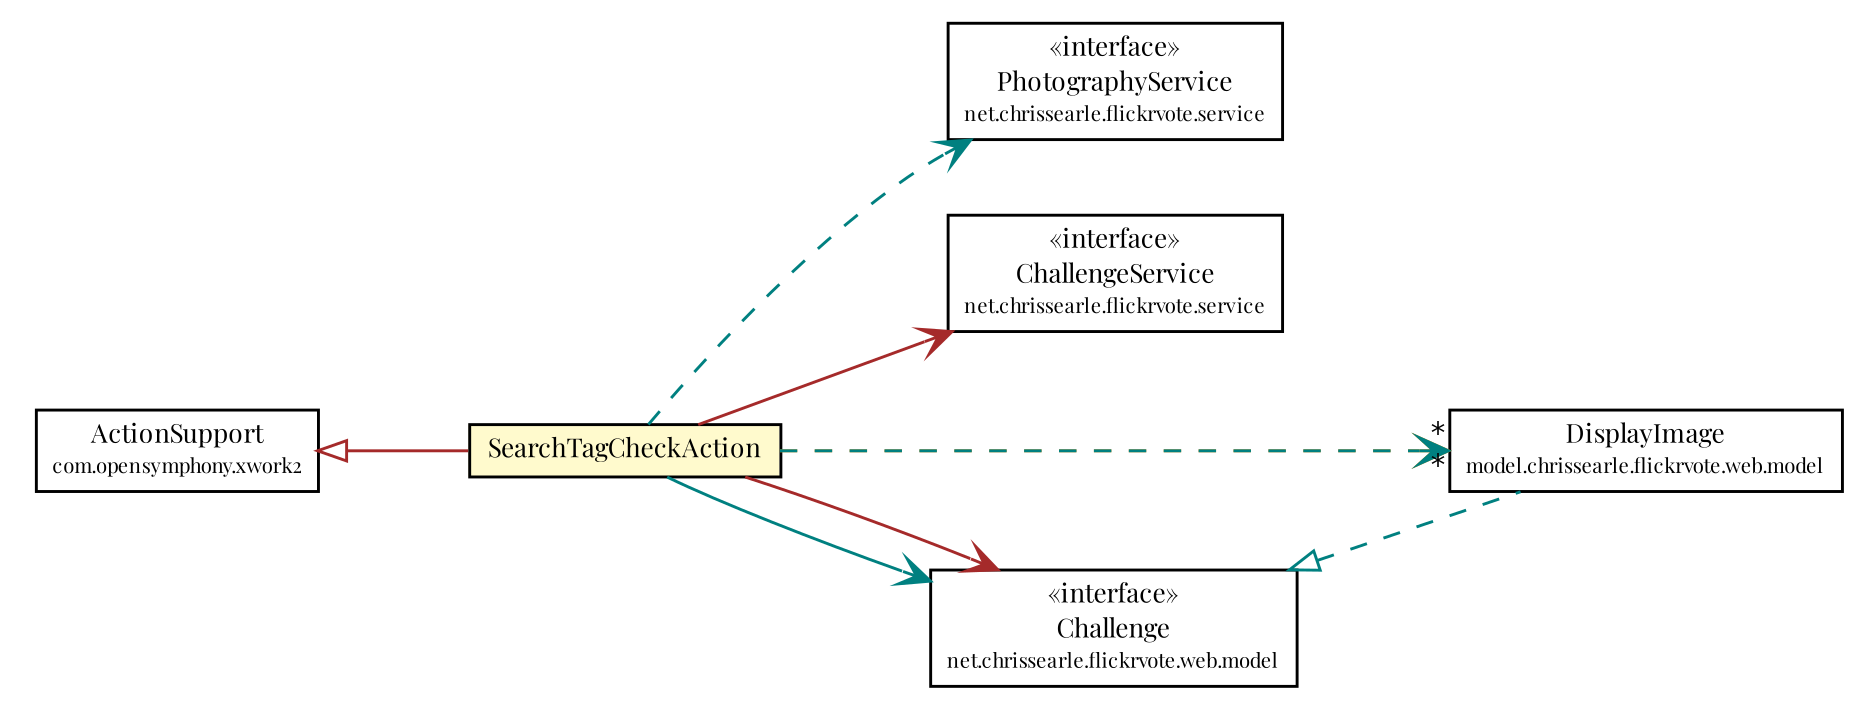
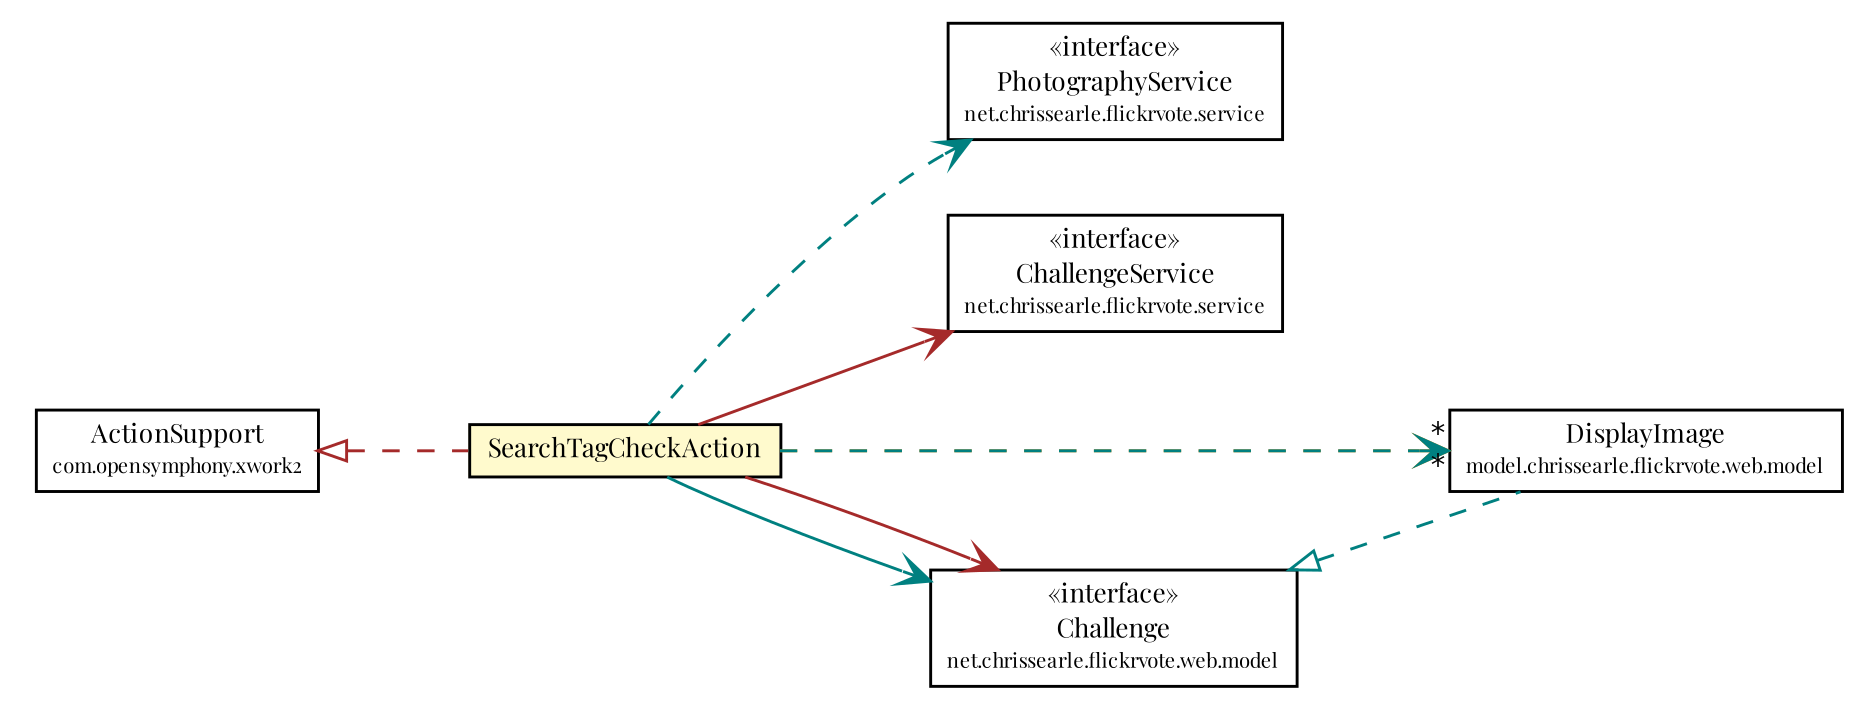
(408, 451) -> (408, 451)
